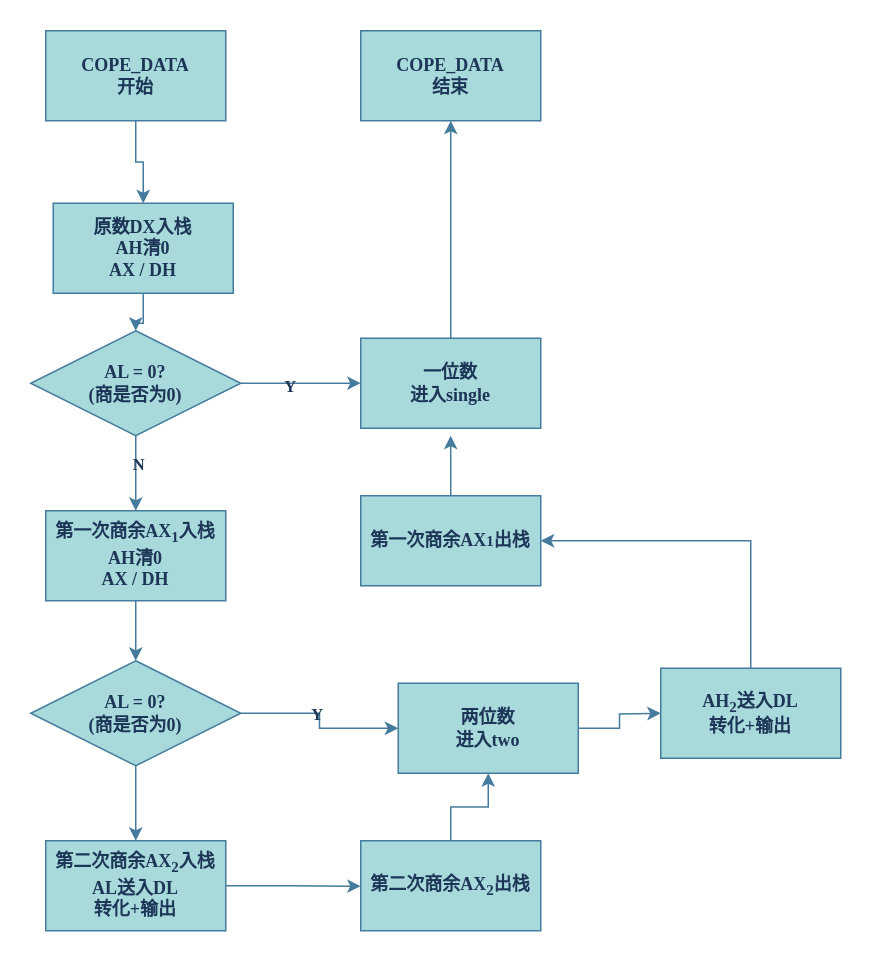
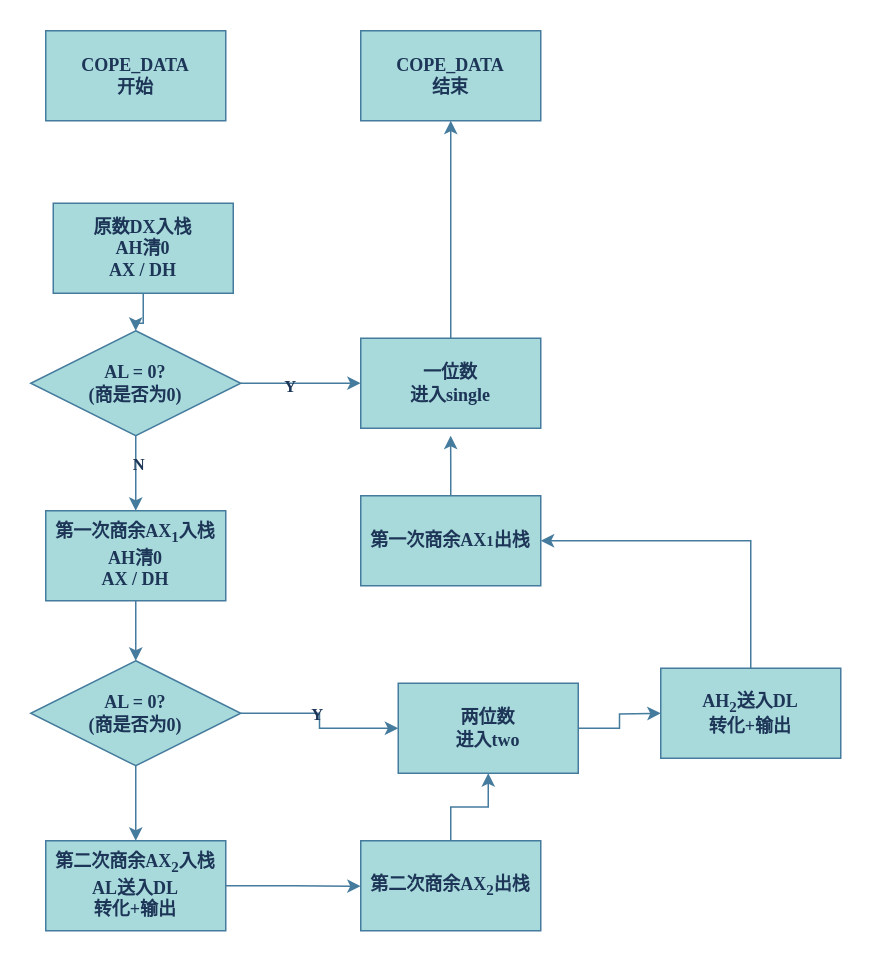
(136, 160) -> none
